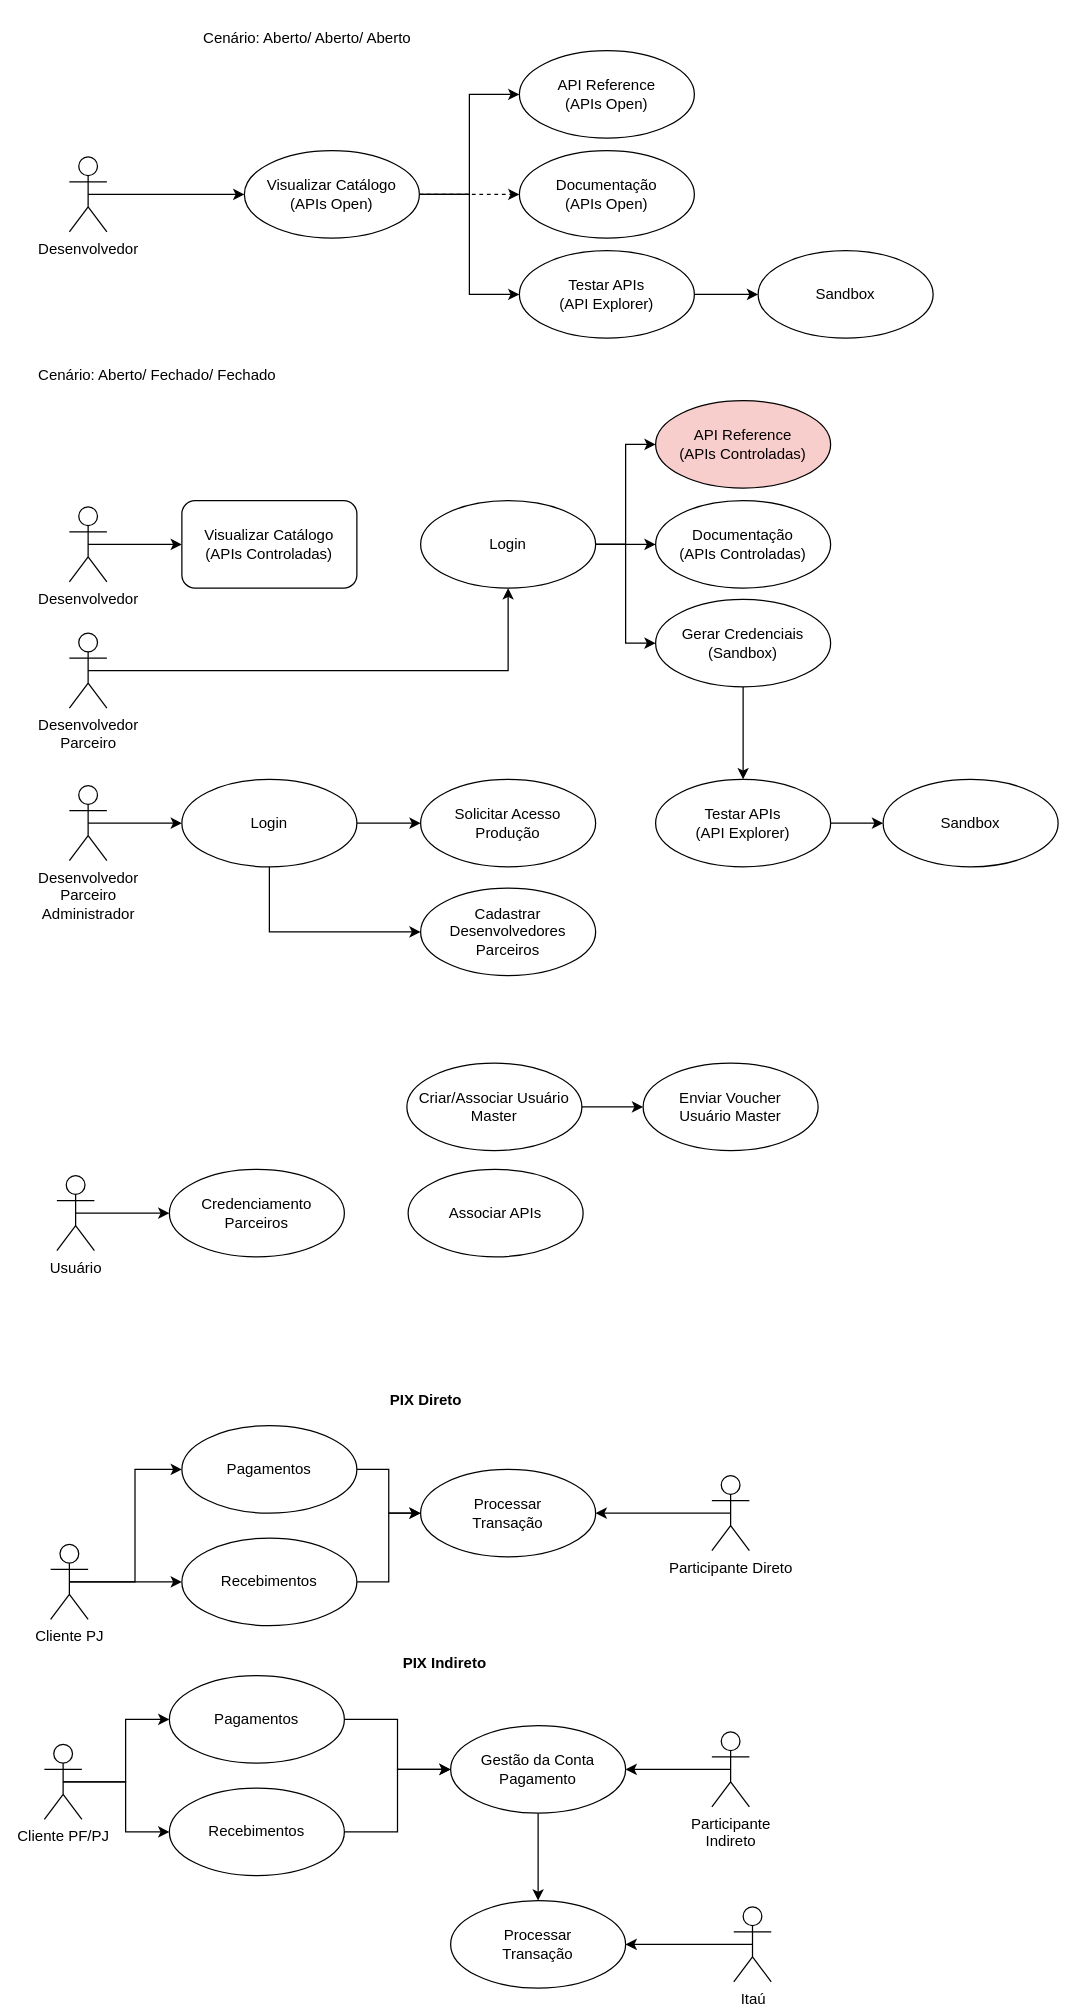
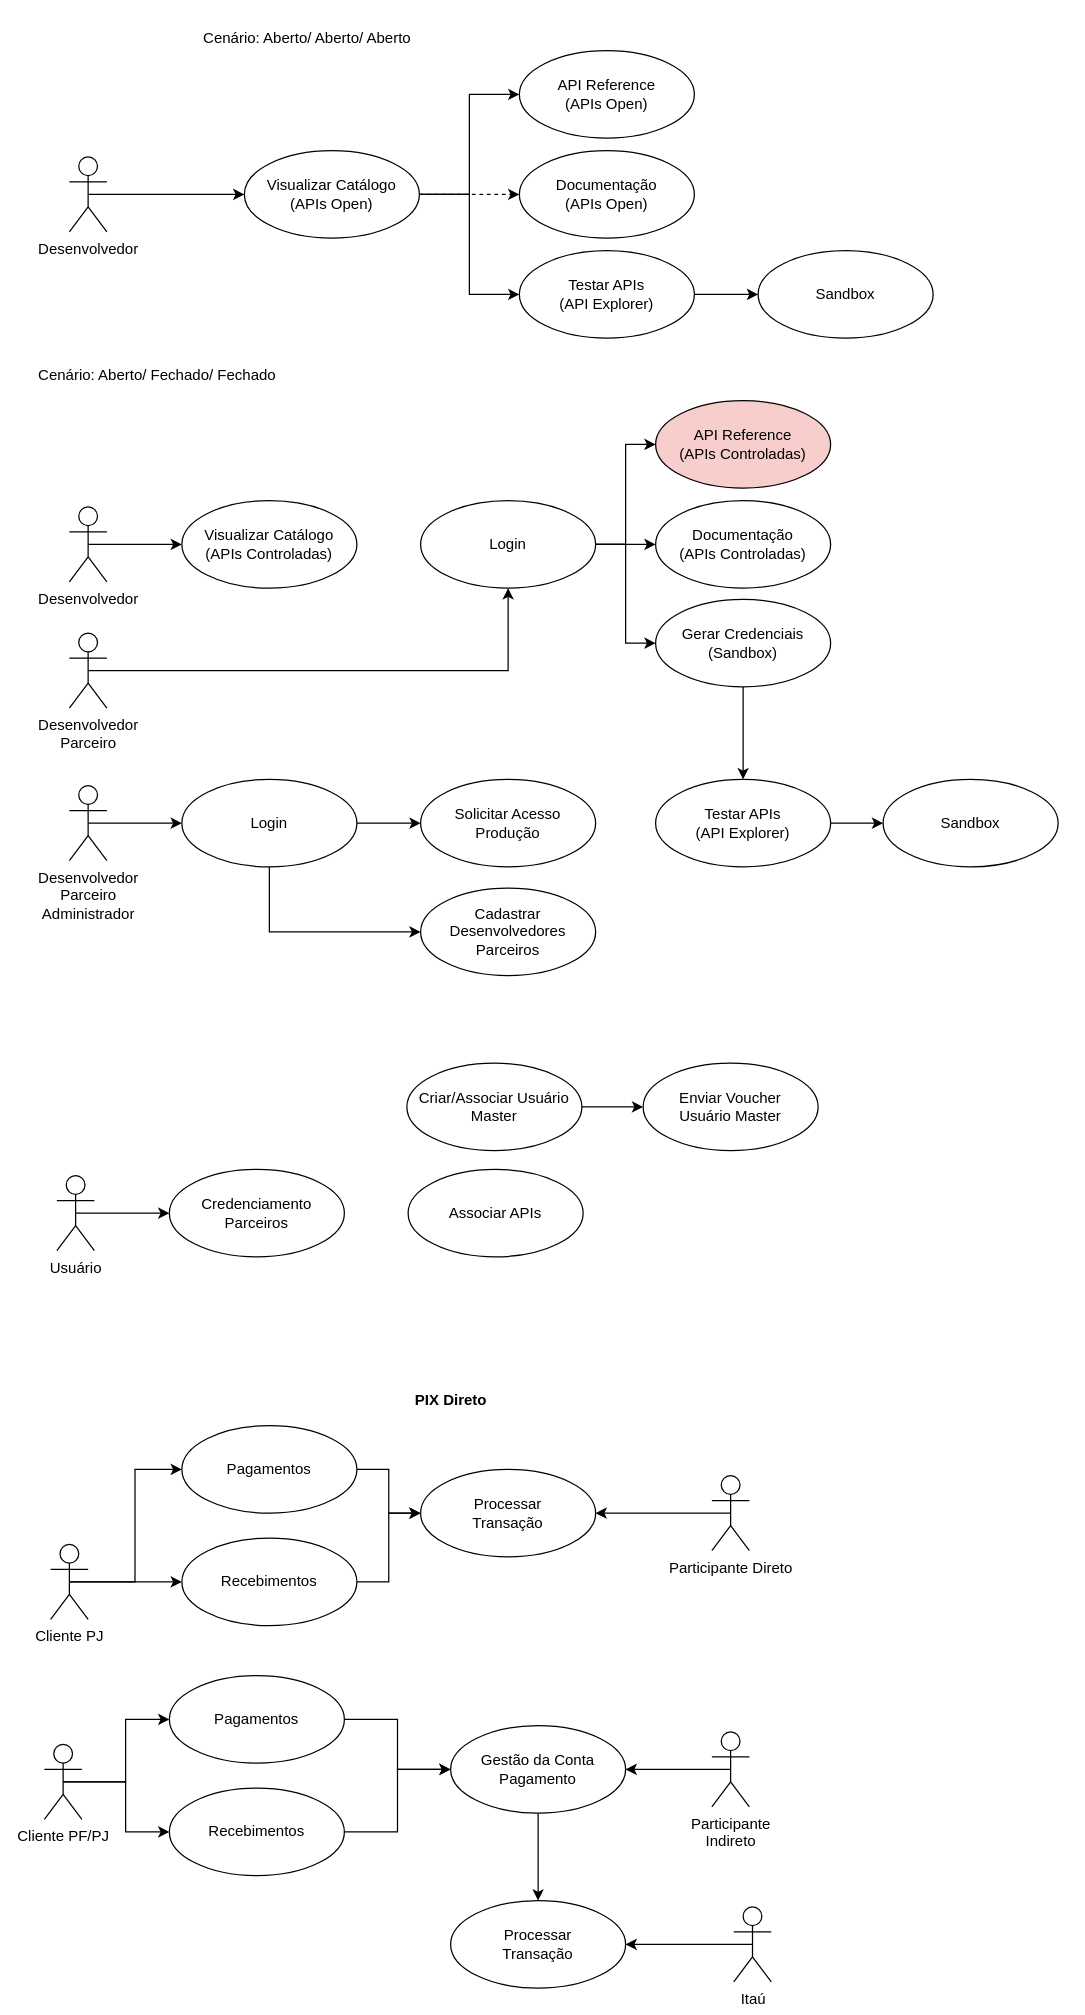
(269, 544) -> (269, 544)
(426, 1401) -> (451, 1401)
(444, 1663) -> none
